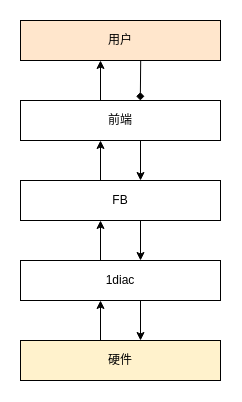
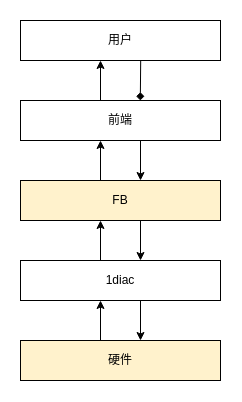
(121, 41) -> (121, 41)
(121, 201) -> (121, 201)
